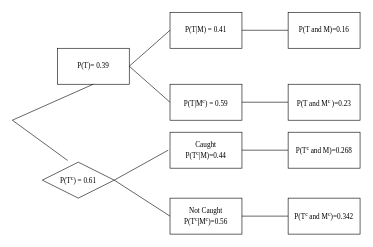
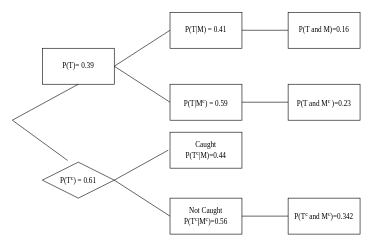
(93, 66) -> (78, 66)
(265, 150) -> none
(324, 150) -> none
